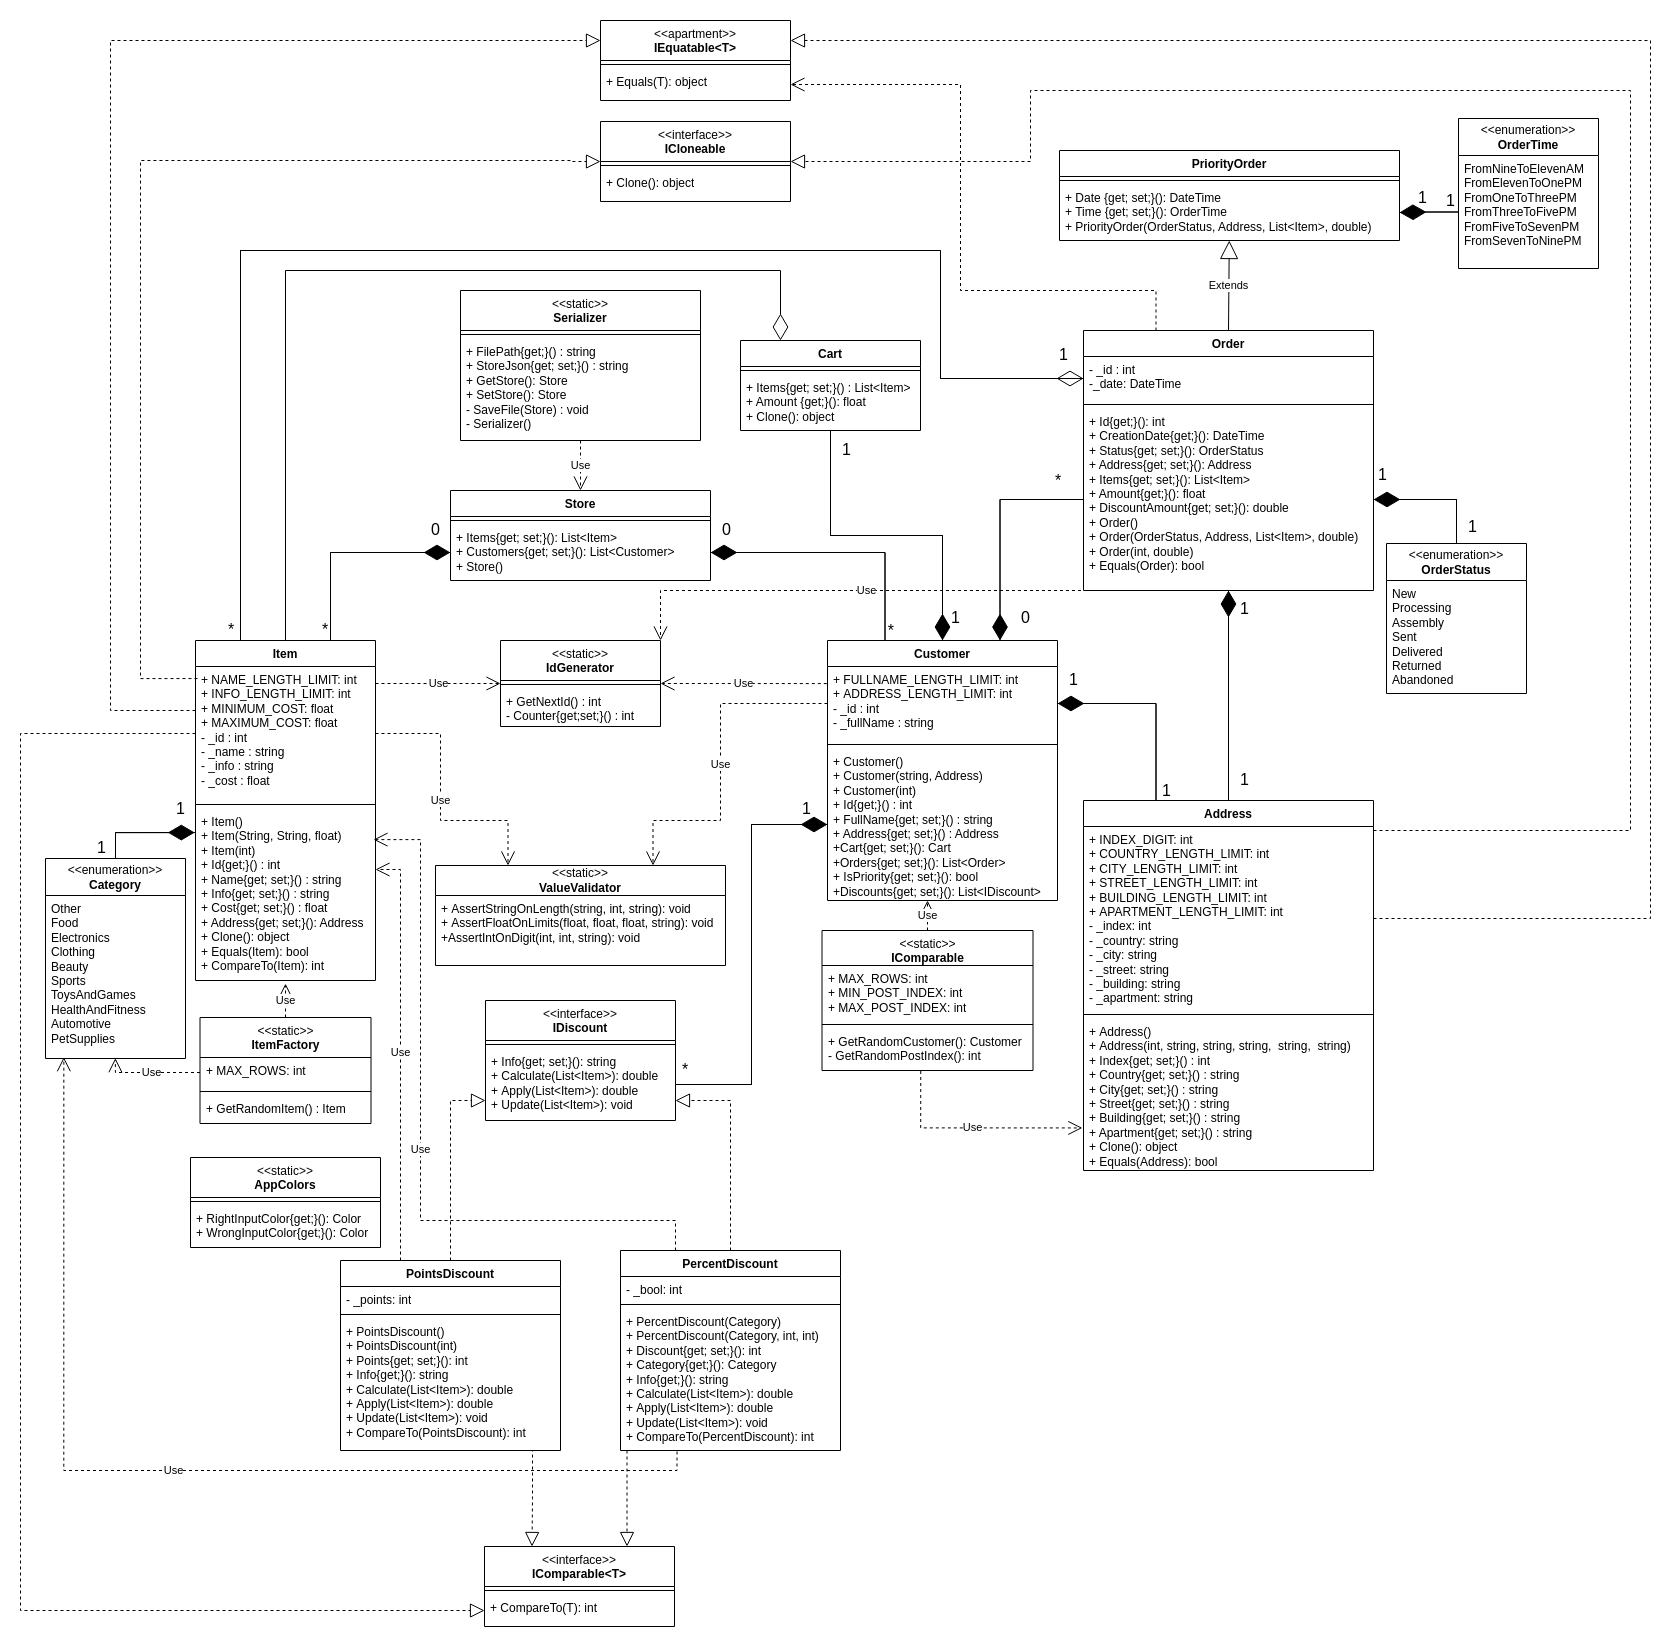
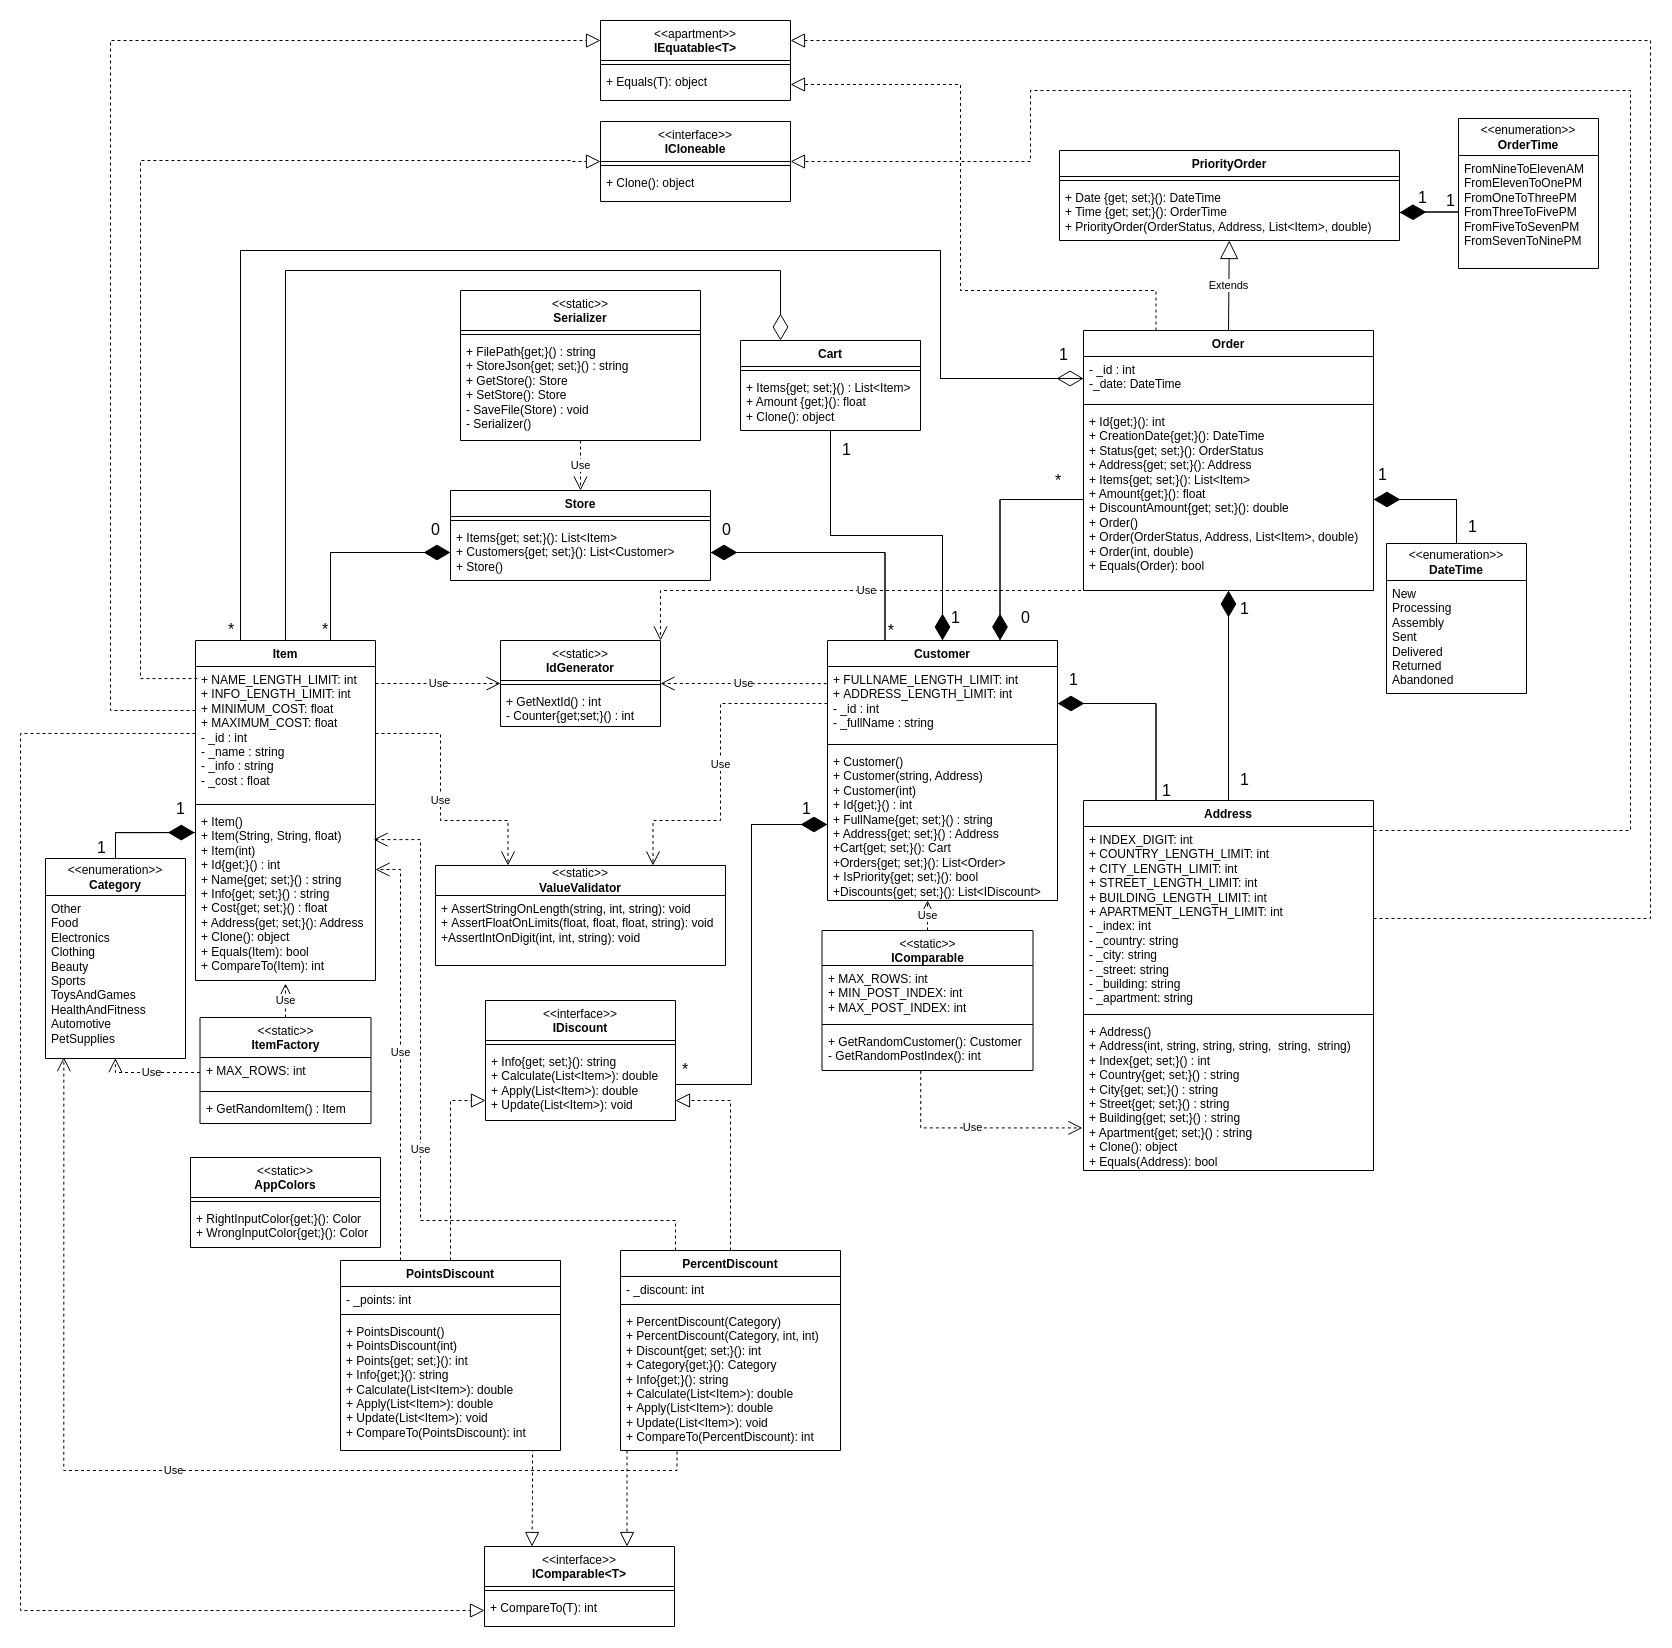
(800, 85) -> (806, 85)
(1457, 563) -> (1457, 563)
(661, 1291) -> (674, 1291)
